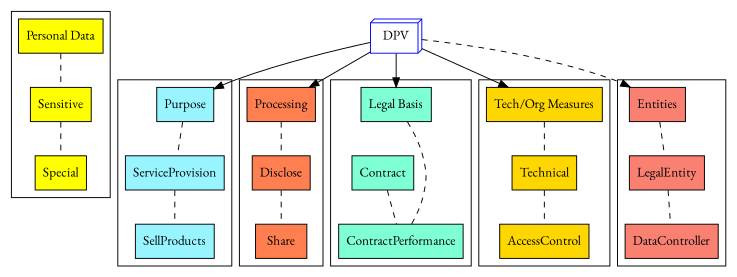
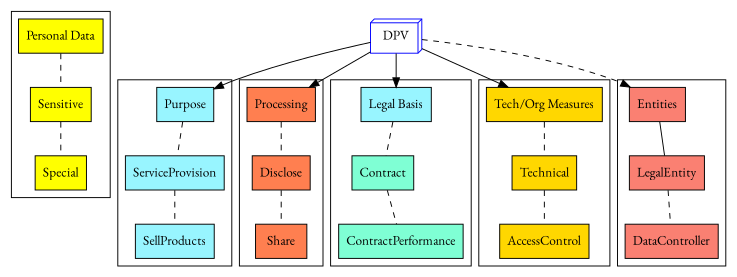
(396, 105) -> (396, 105)
(662, 139) -> (662, 139)
(426, 172) -> (389, 139)
